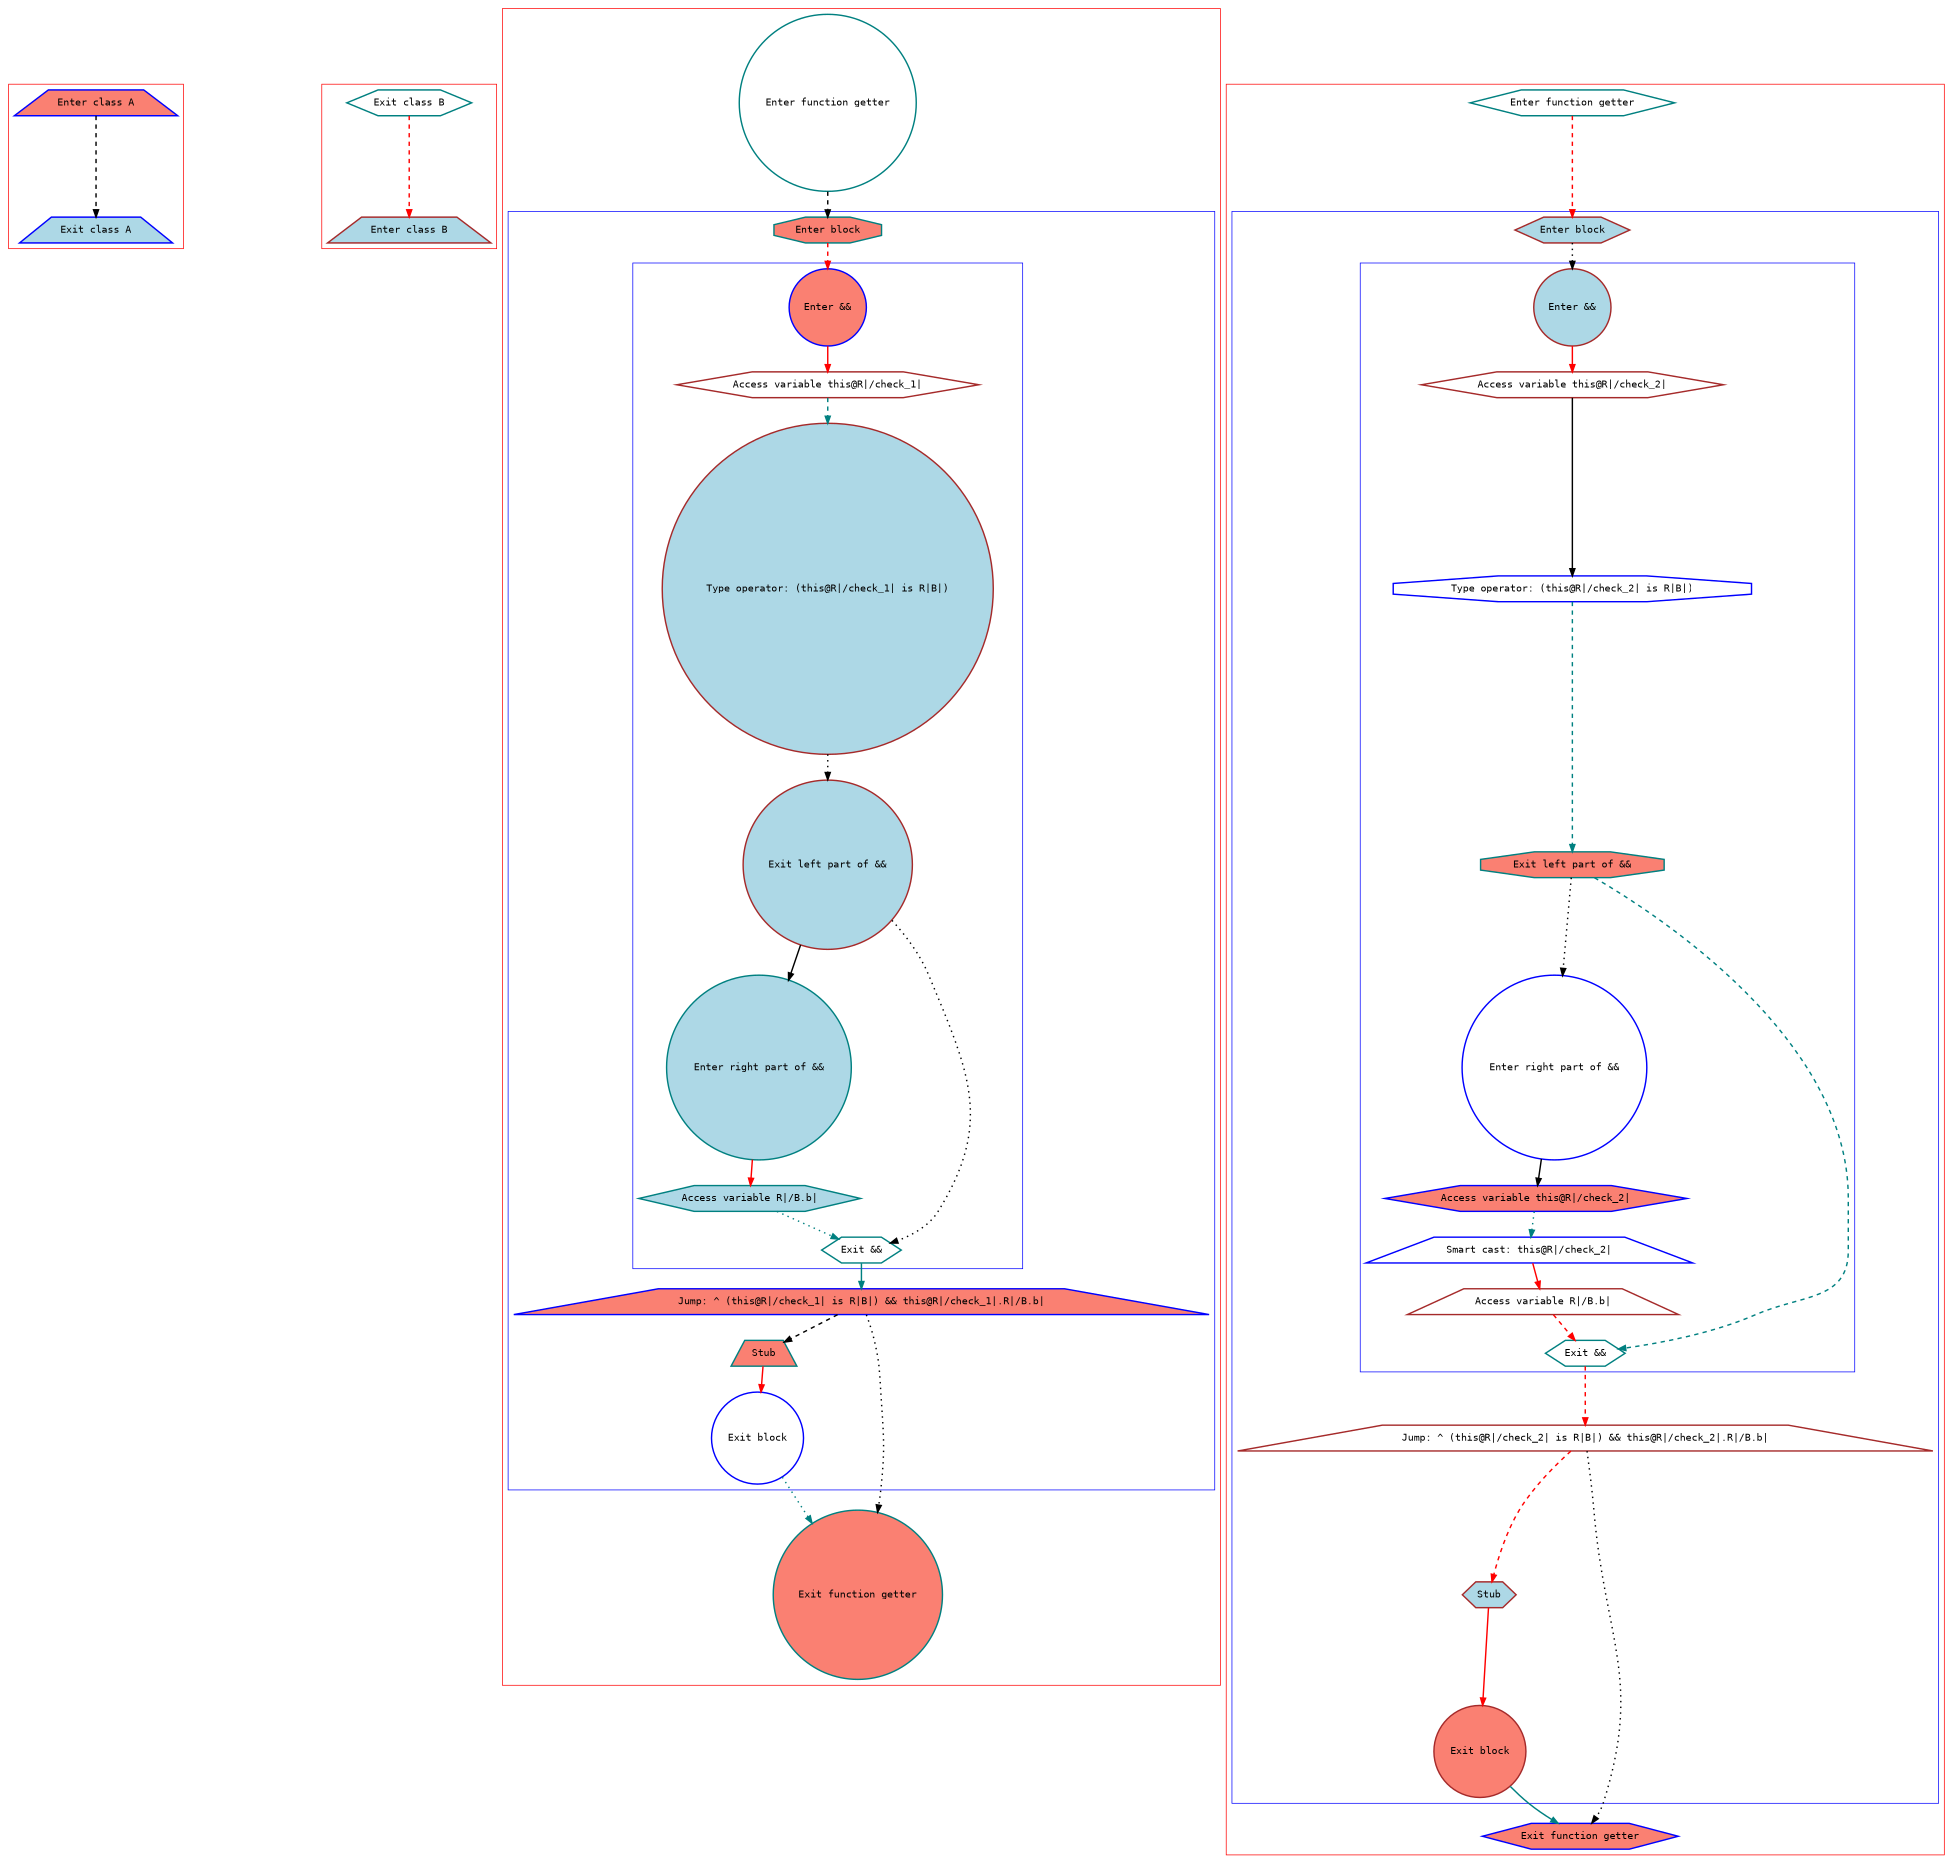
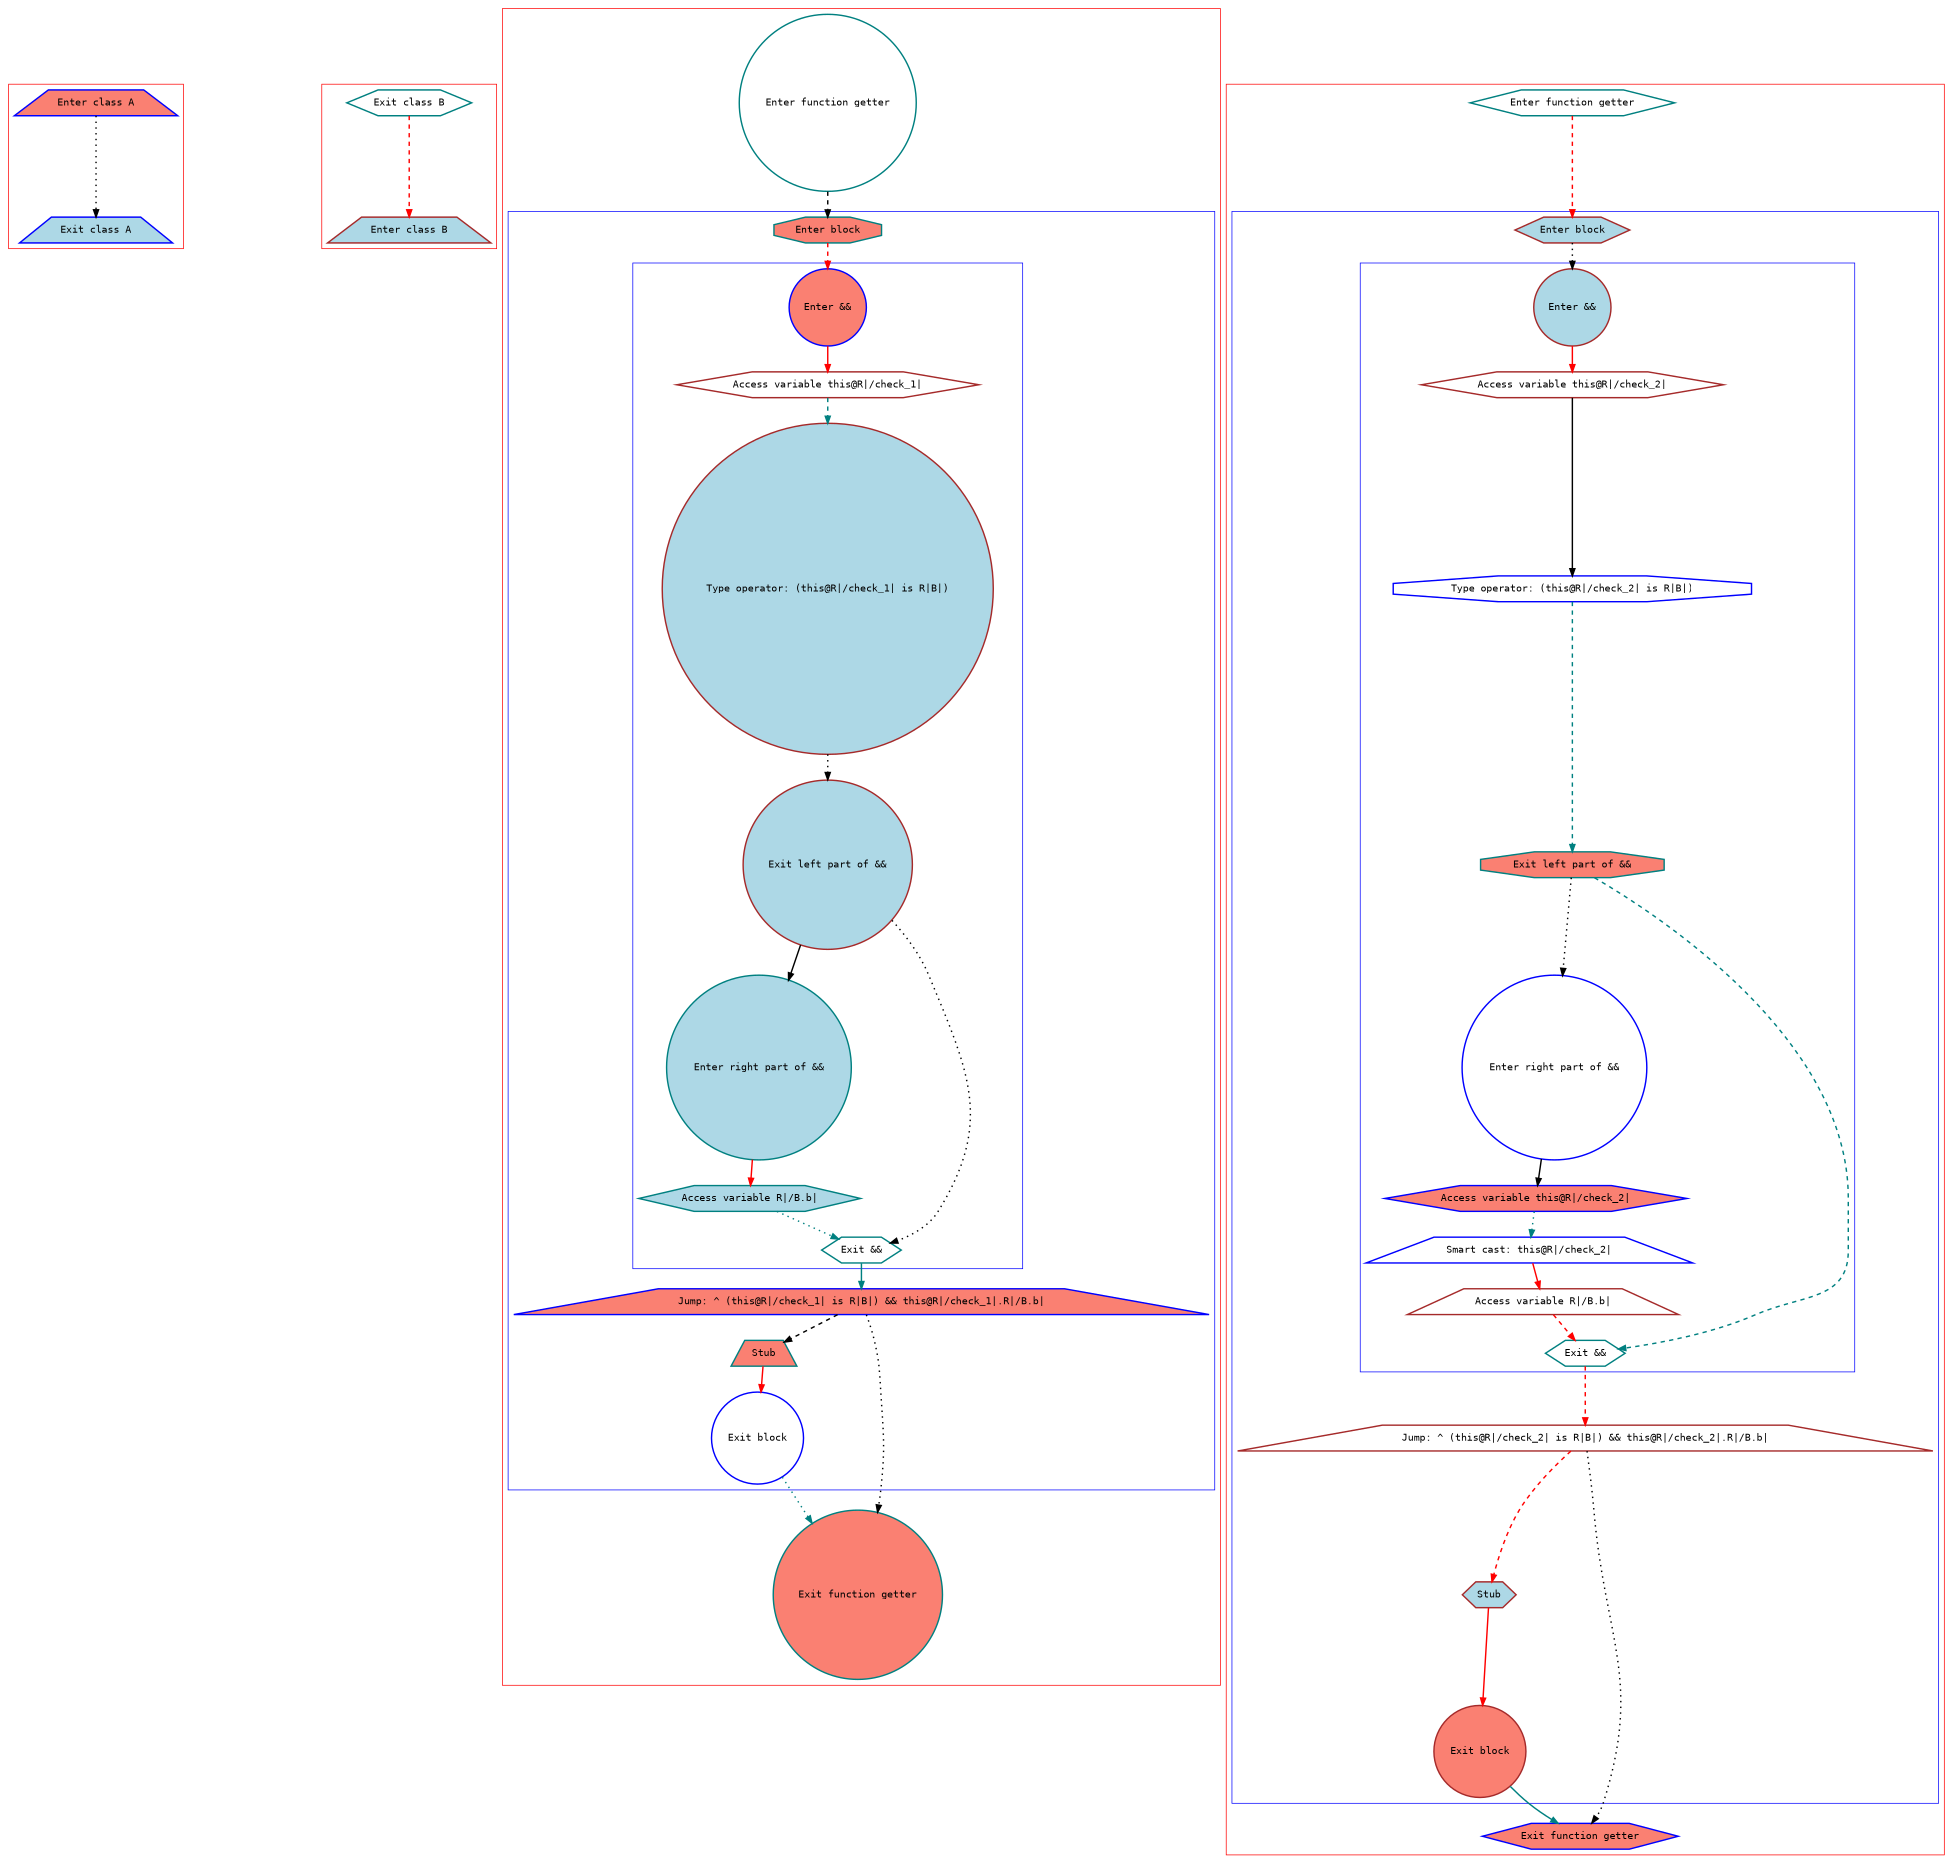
(96, 163) -> (96, 163)
